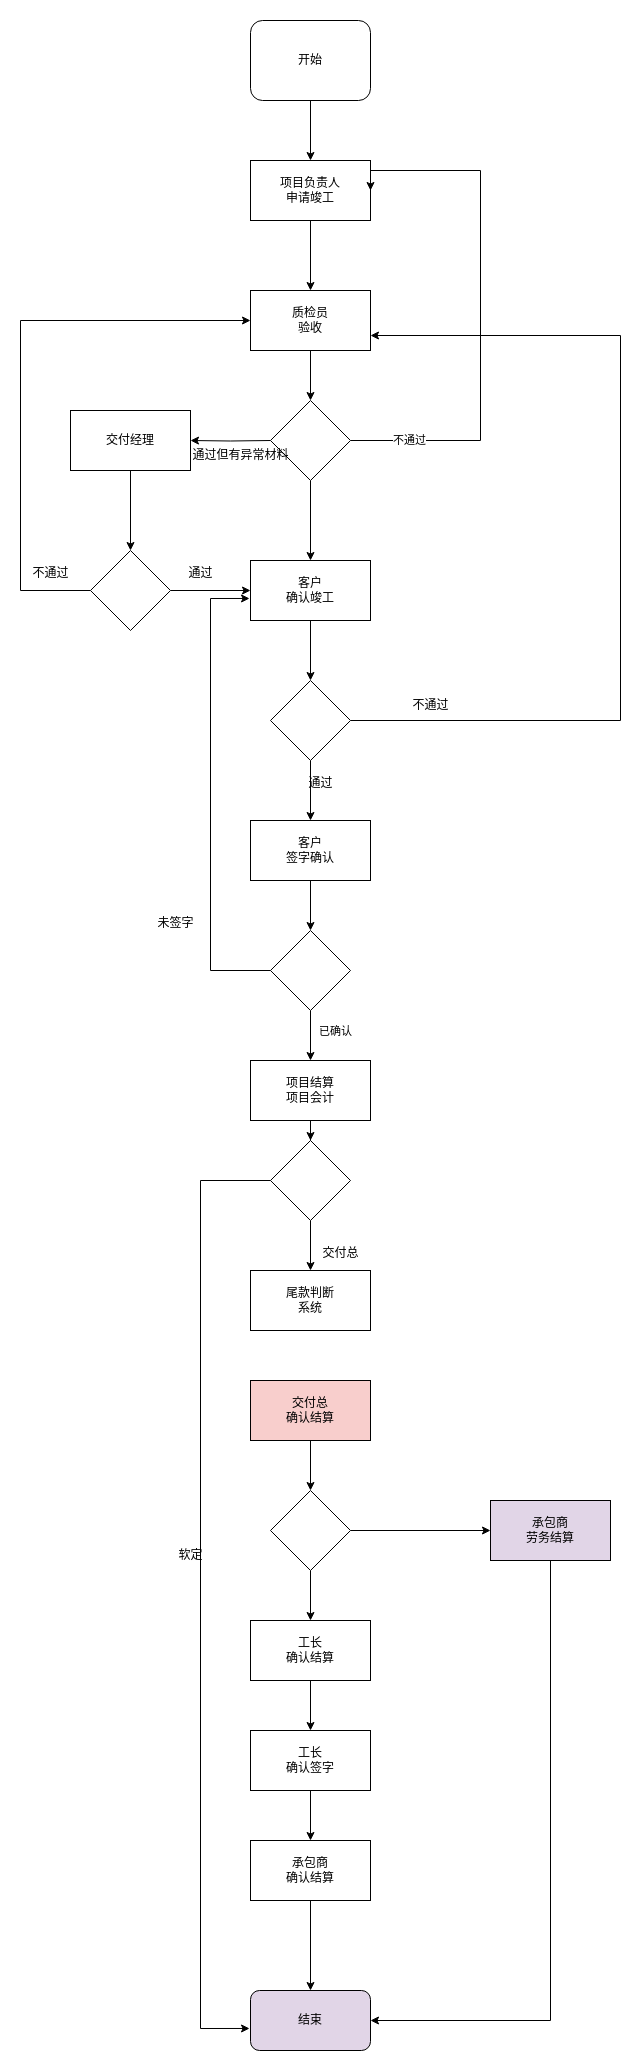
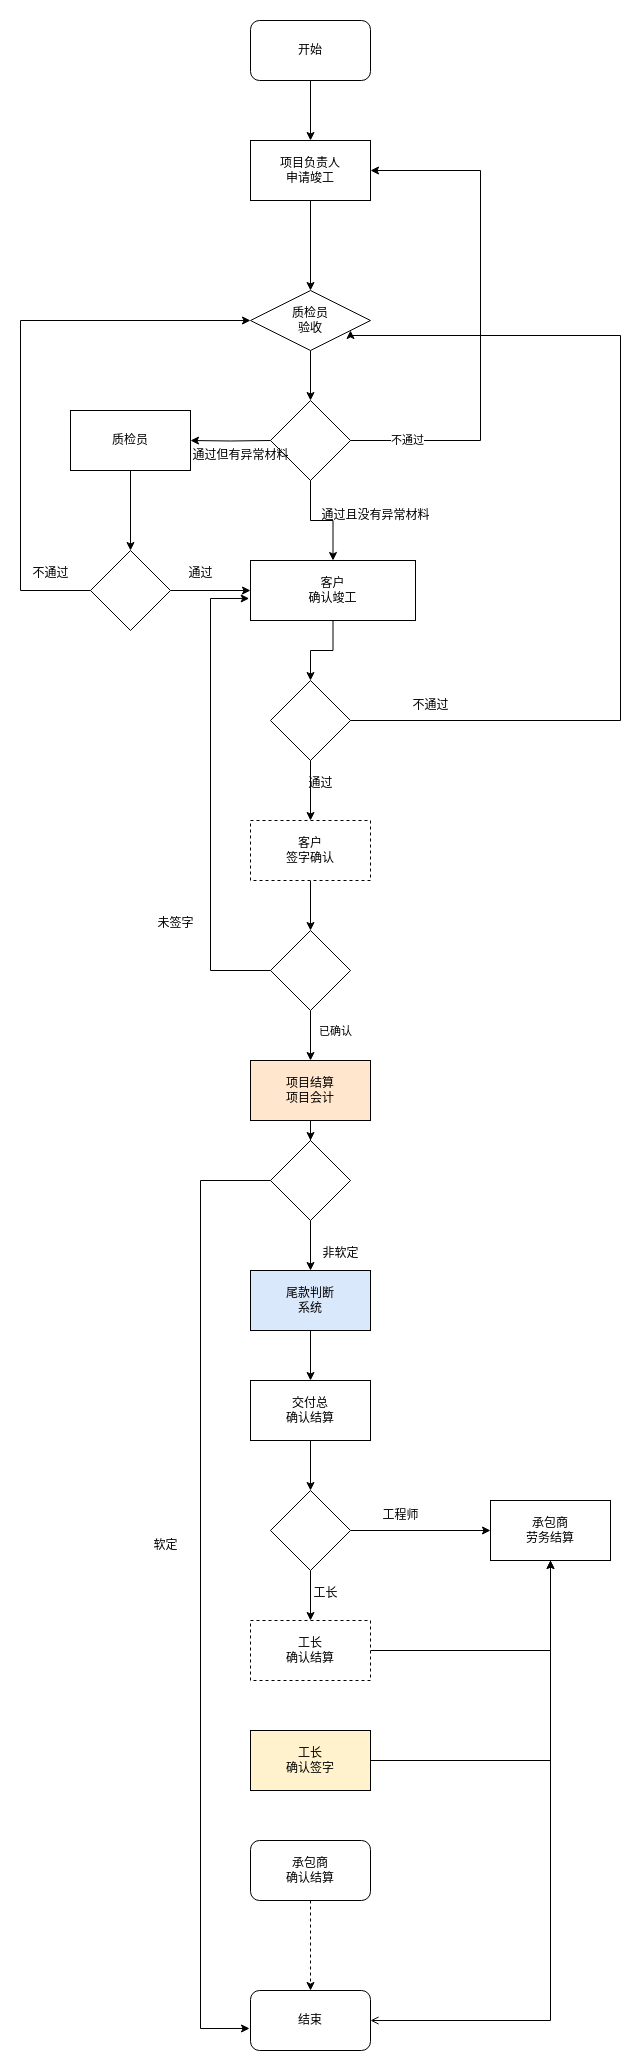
(311, 61) -> (311, 51)
(311, 191) -> (311, 171)
(311, 321) -> (311, 321)
(131, 441) -> (131, 441)
none -> (376, 516)
(311, 591) -> (333, 591)
(311, 851) -> (311, 851)
(311, 1091) -> (311, 1091)
(341, 1254) -> (341, 1254)
(311, 1301) -> (311, 1301)
none -> (311, 1352)
(311, 1411) -> (311, 1411)
none -> (401, 1516)
(551, 1531) -> (551, 1531)
(191, 1556) -> (166, 1546)
none -> (326, 1594)
(311, 1651) -> (311, 1651)
(311, 1702) -> (460, 1651)
(311, 1761) -> (311, 1761)
(311, 1812) -> (460, 1761)
(311, 1871) -> (311, 1871)
(311, 1943) -> (311, 1943)
(311, 2021) -> (311, 2021)
(378, 2021) -> (376, 2021)
